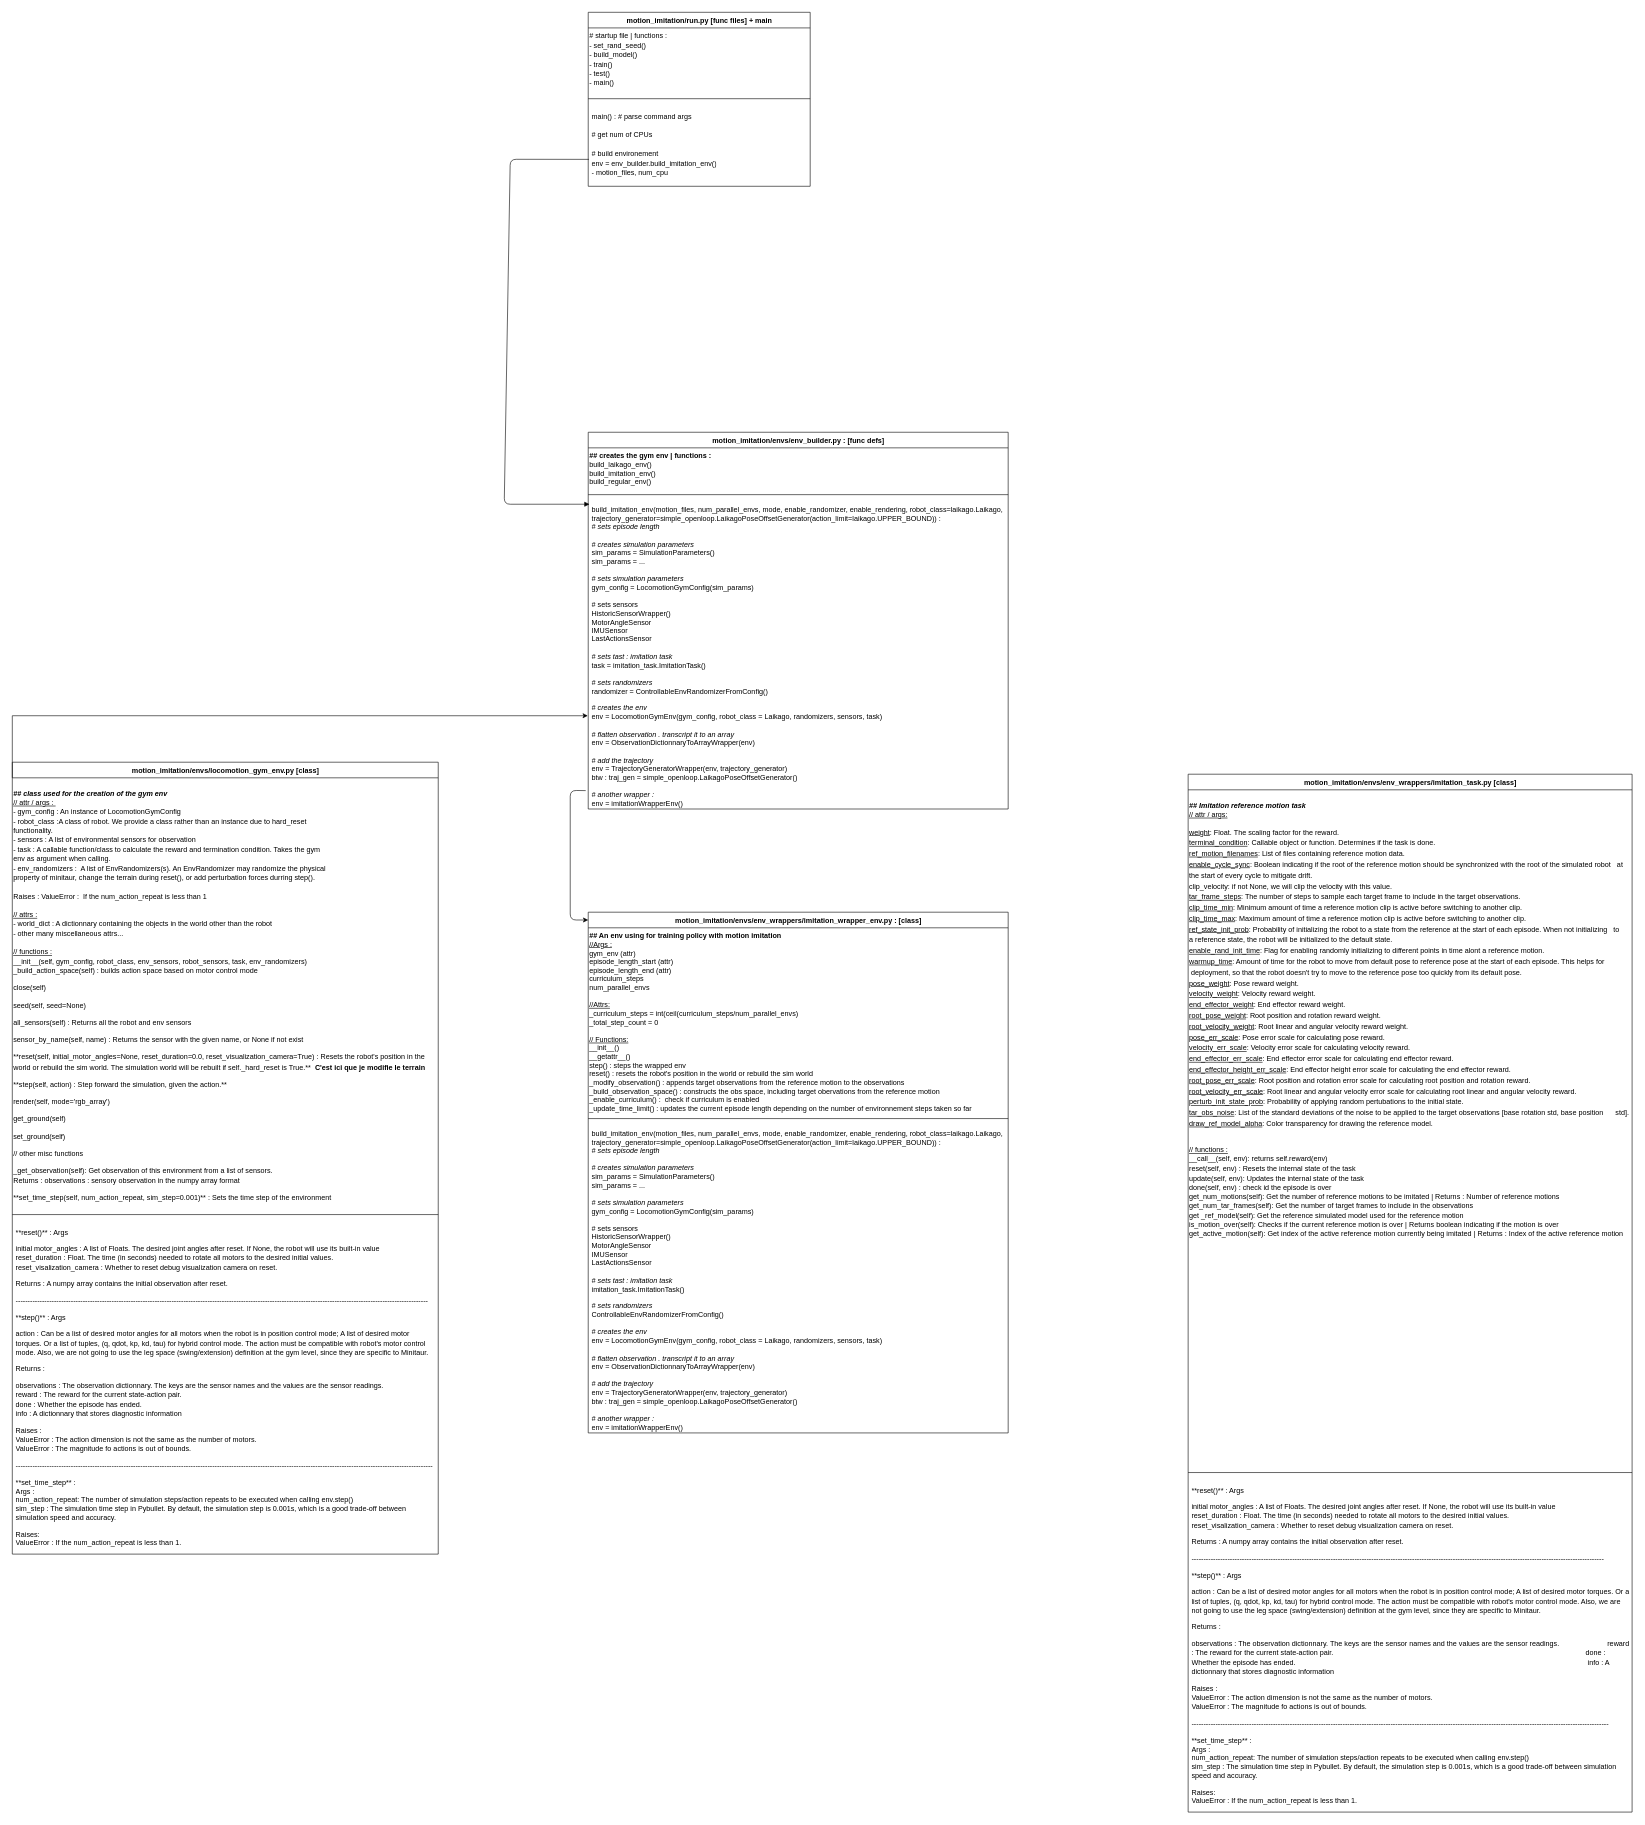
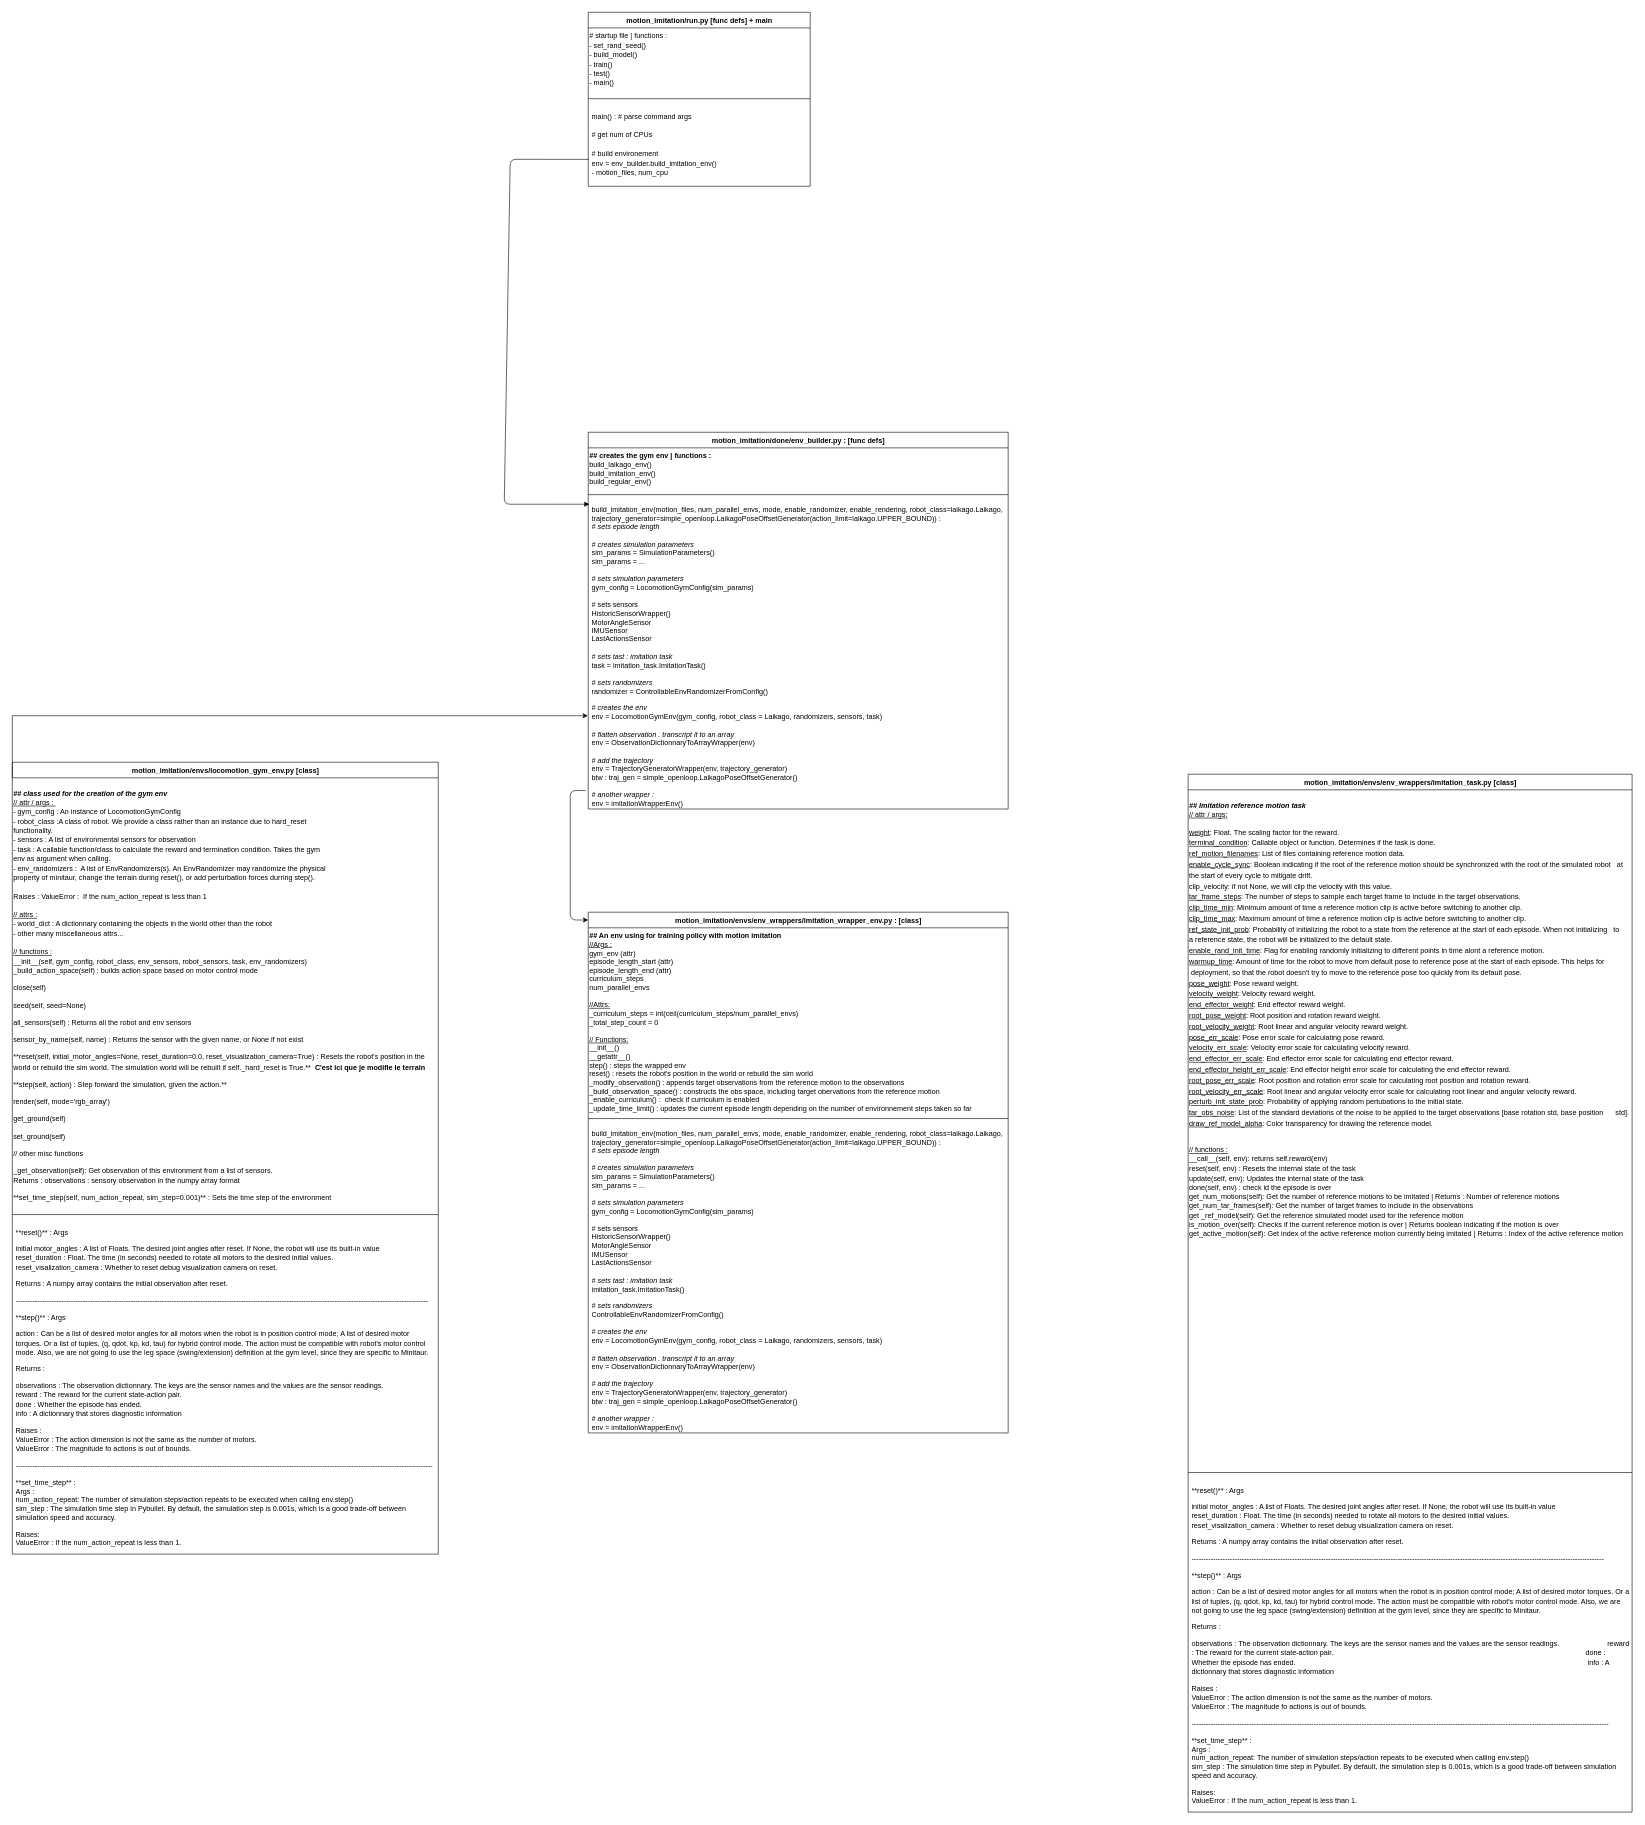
(700, 21) -> (700, 21)
(799, 441) -> (799, 441)
